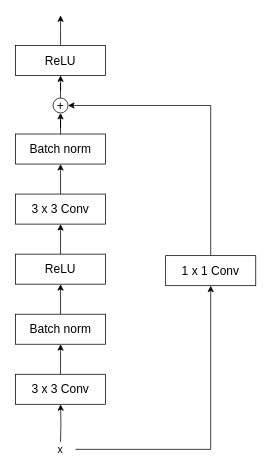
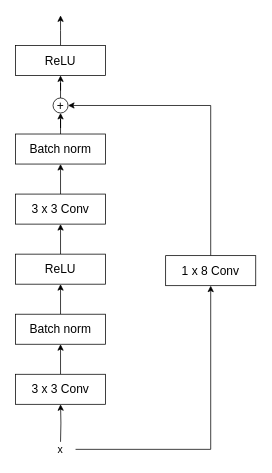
(210, 270) -> (210, 270)
